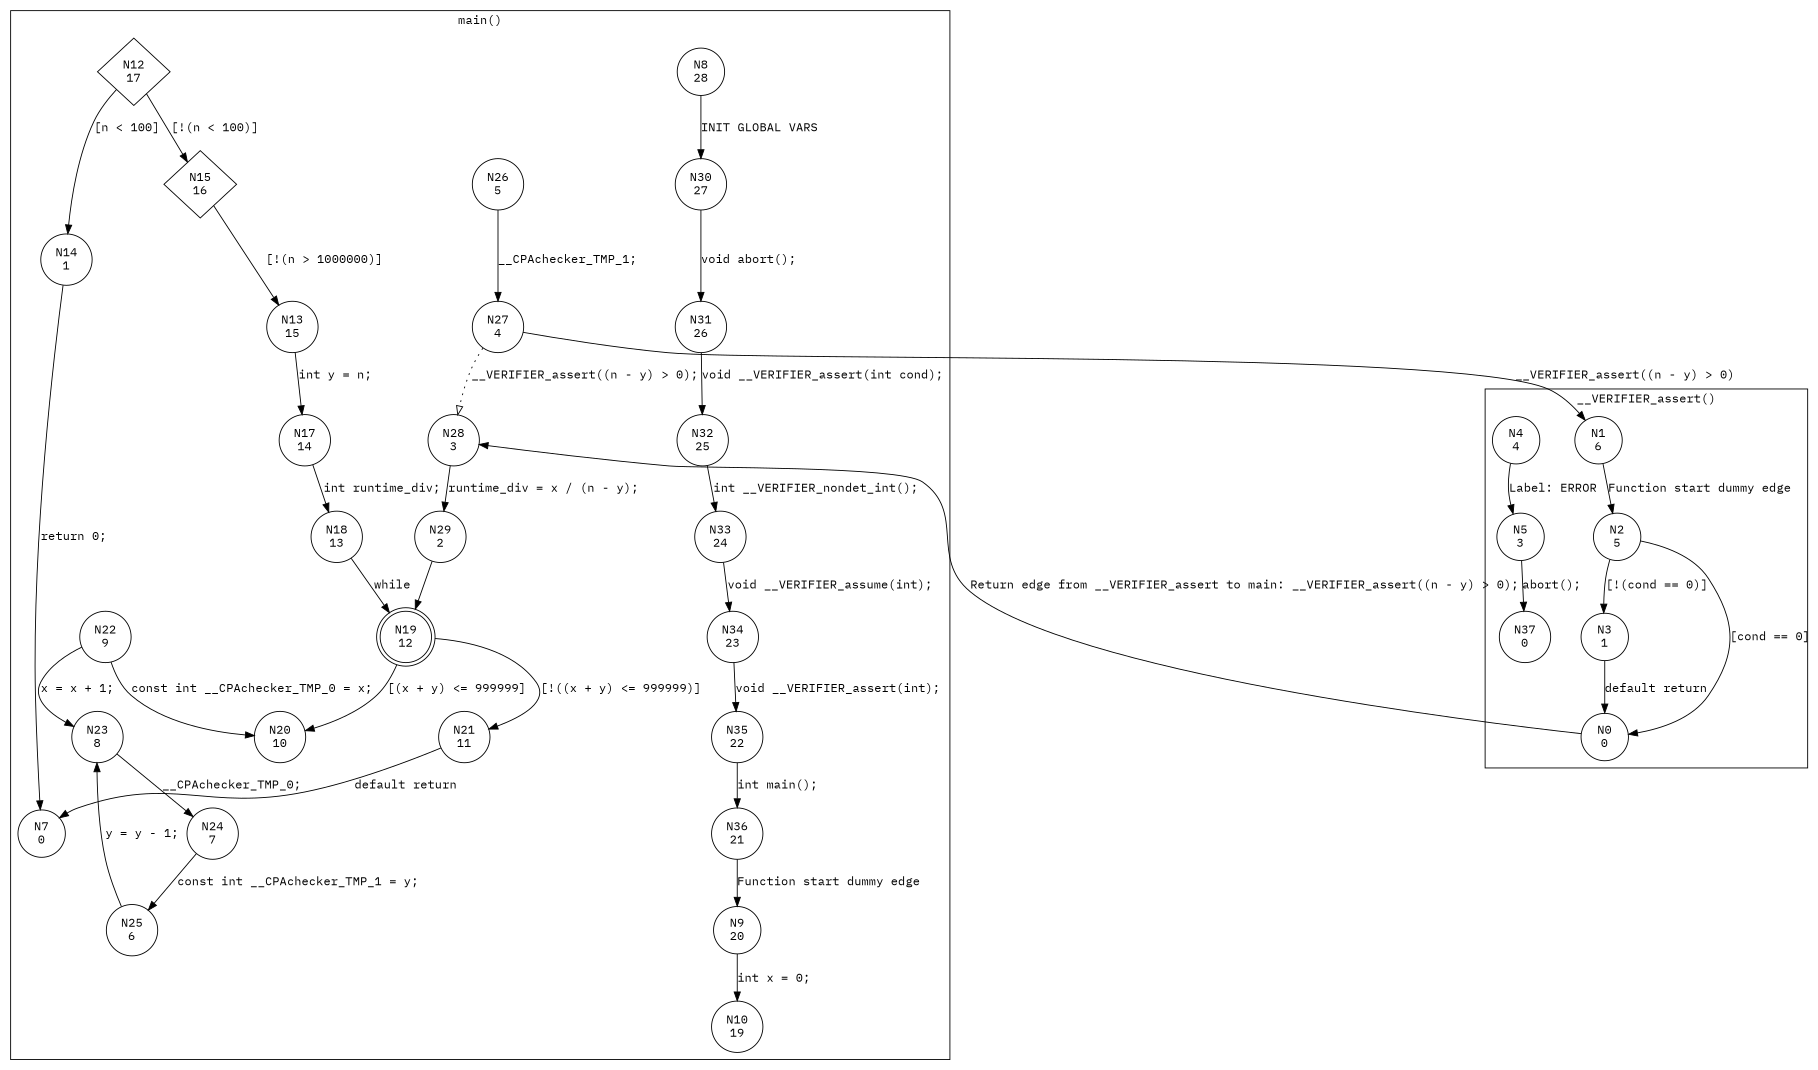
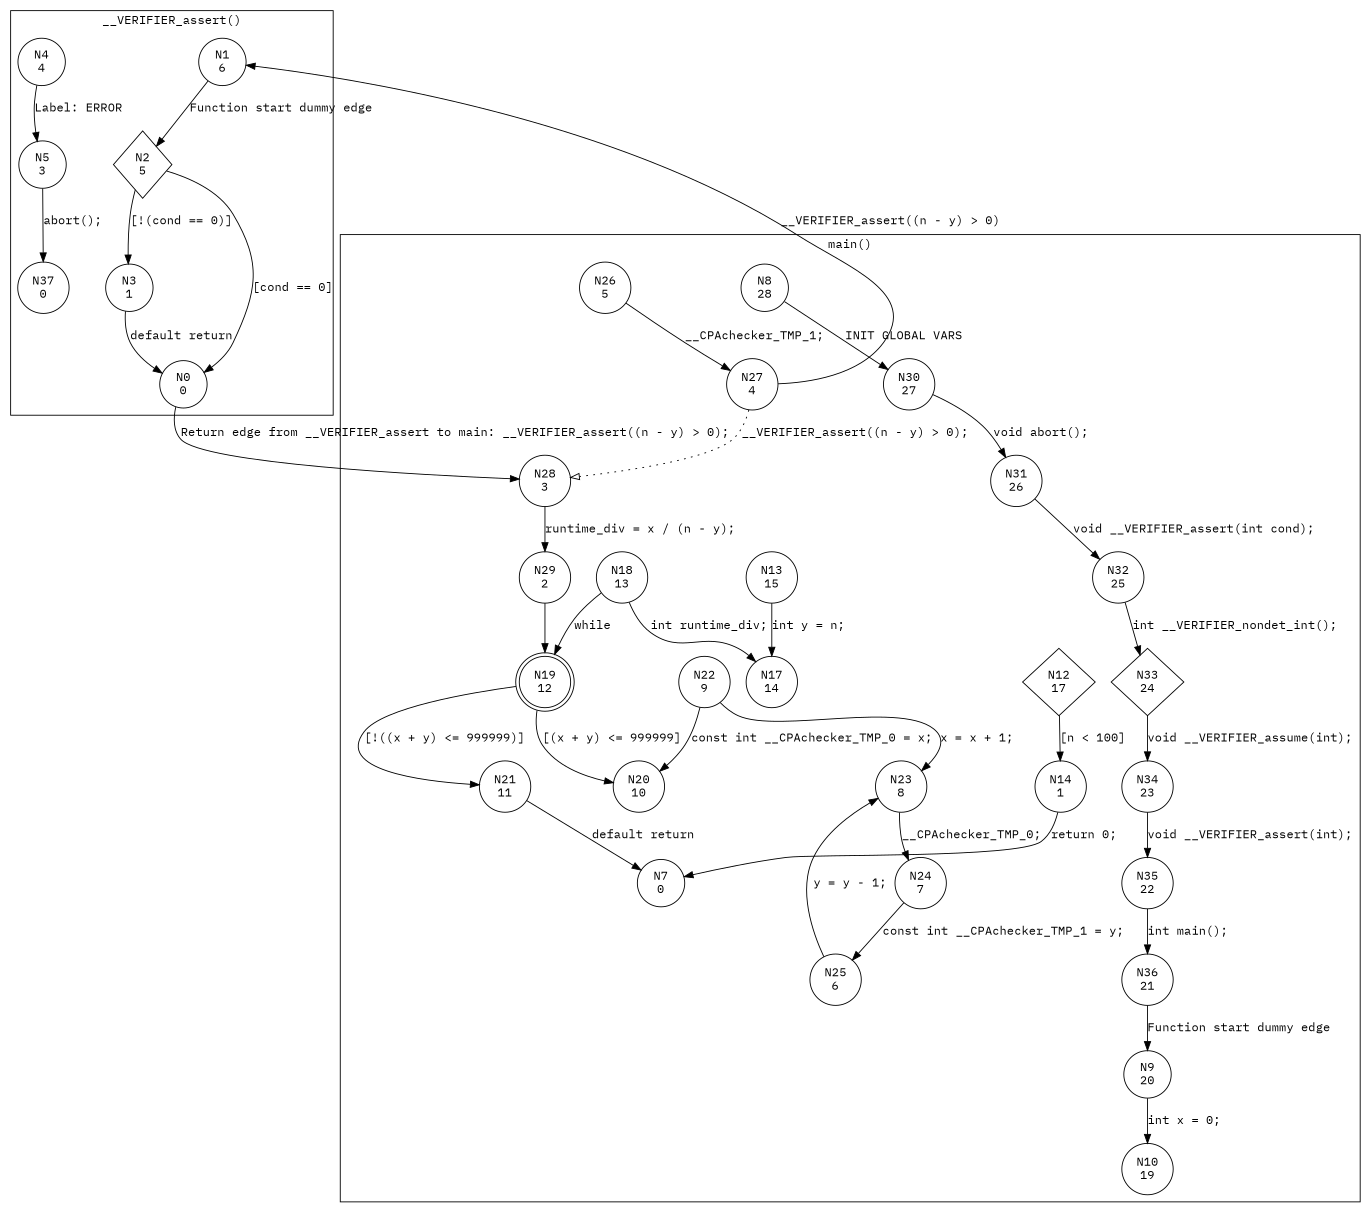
(200, 184) -> none
(319, 484) -> (682, 643)
(720, 537) -> (1148, 682)
(1617, 537) -> (143, 165)
